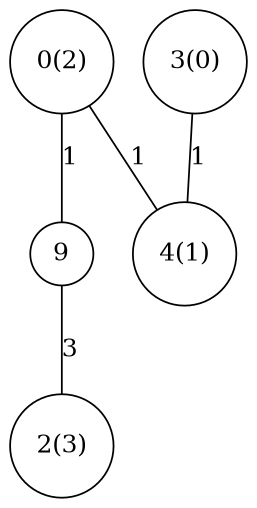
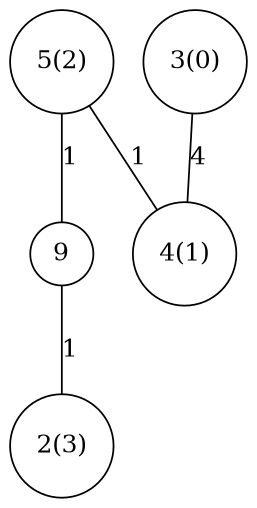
(62, 62) -> (62, 62)
(199, 158) -> (199, 158)
(71, 350) -> (71, 350)
